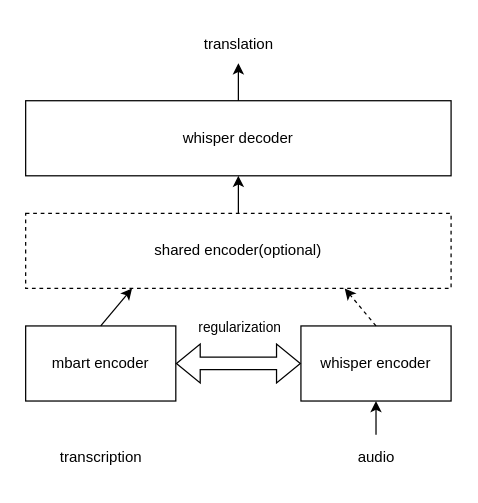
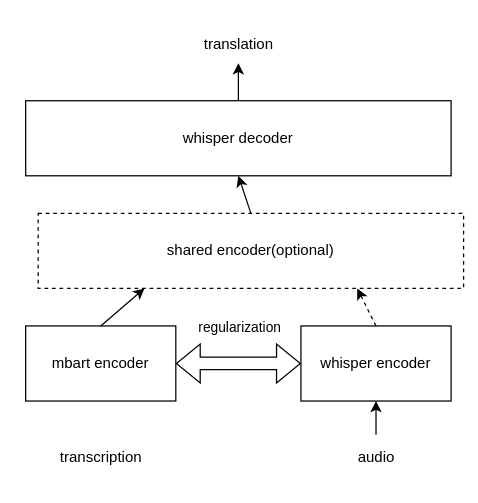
(238, 251) -> (251, 251)
